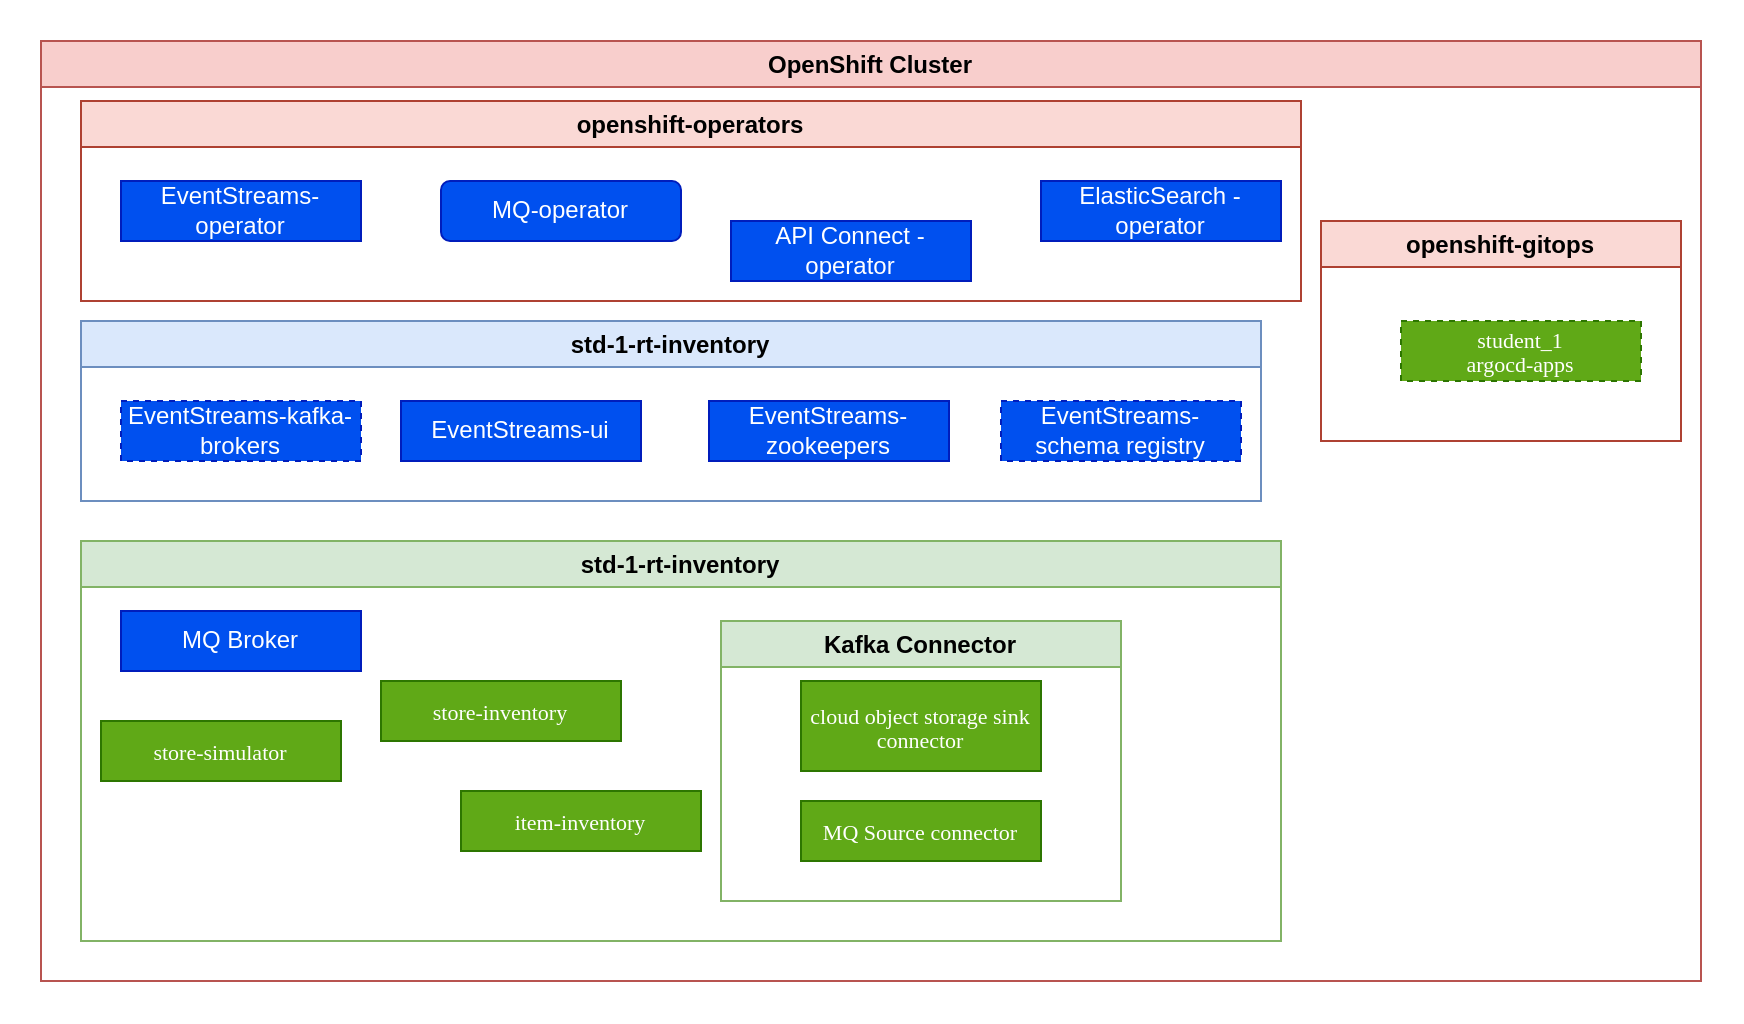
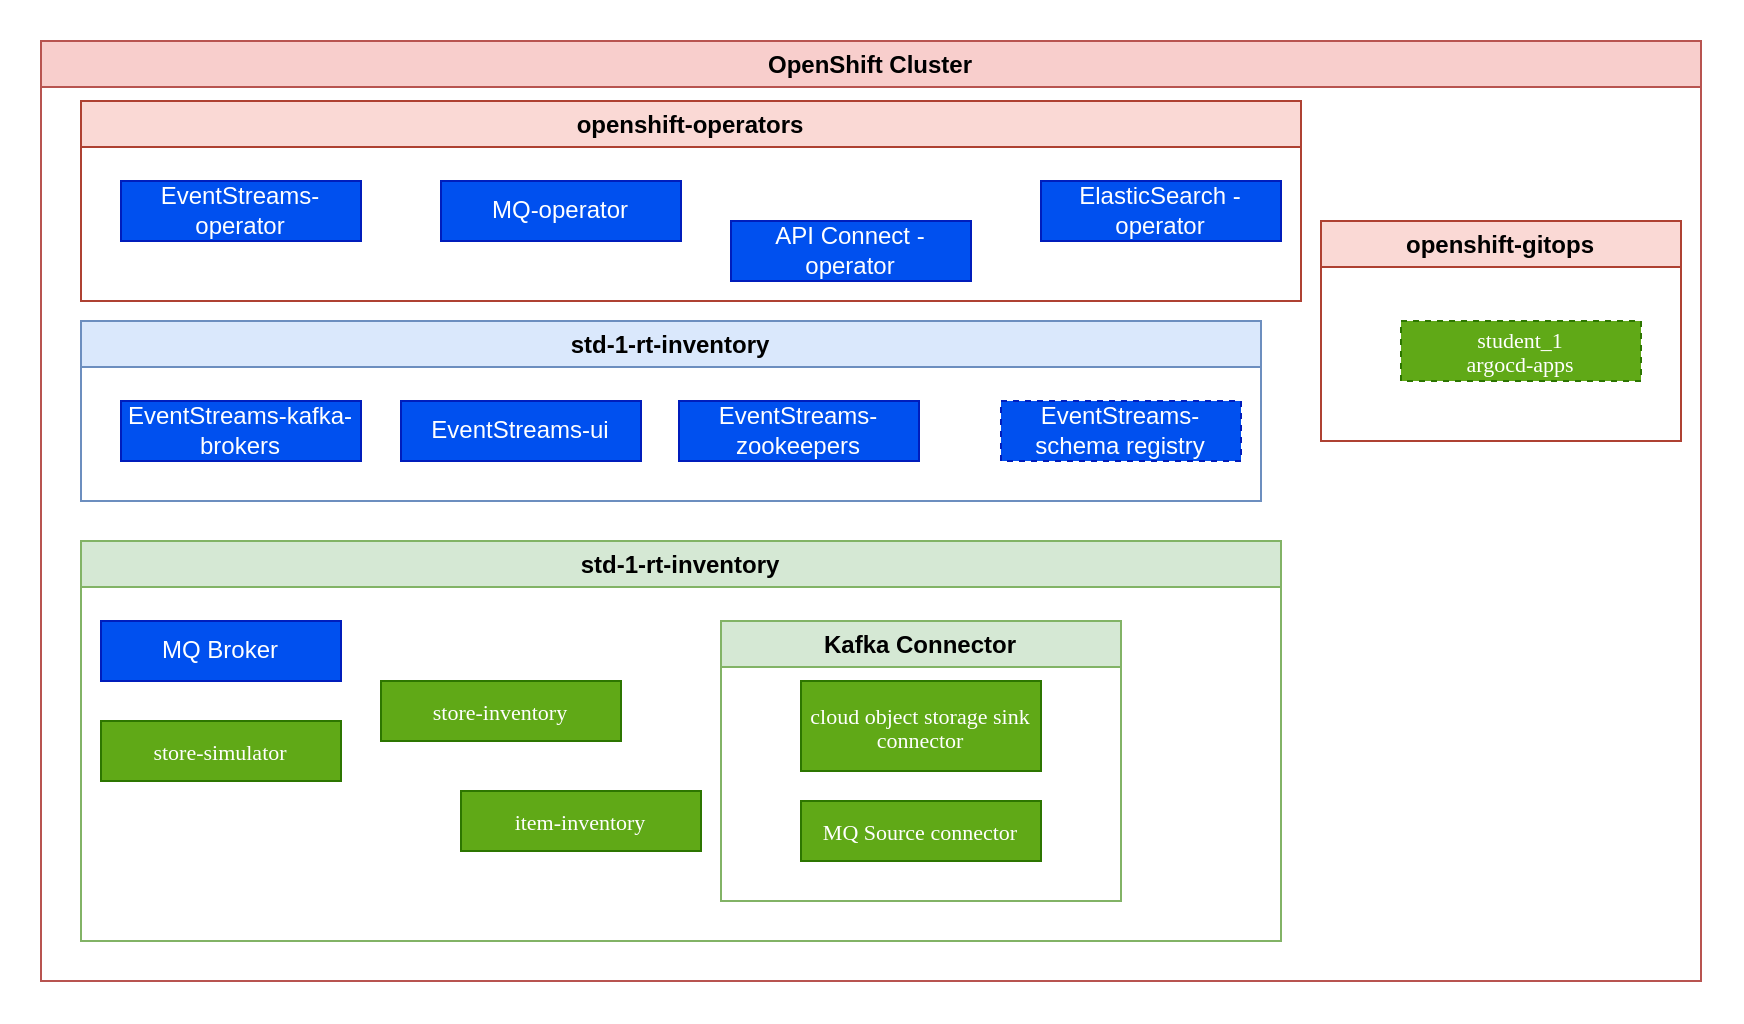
(561, 211) -> (561, 211)
(241, 431) -> (241, 431)
(829, 431) -> (799, 431)
(241, 641) -> (221, 651)
